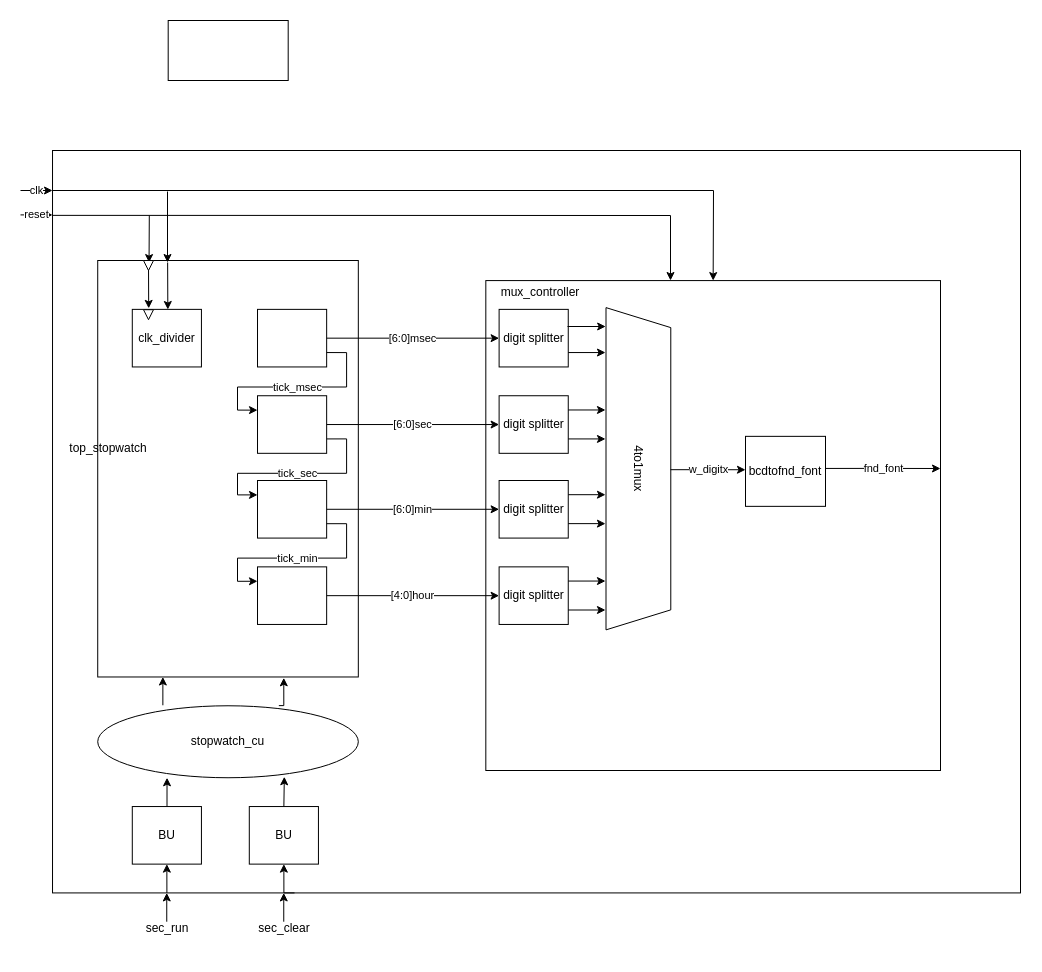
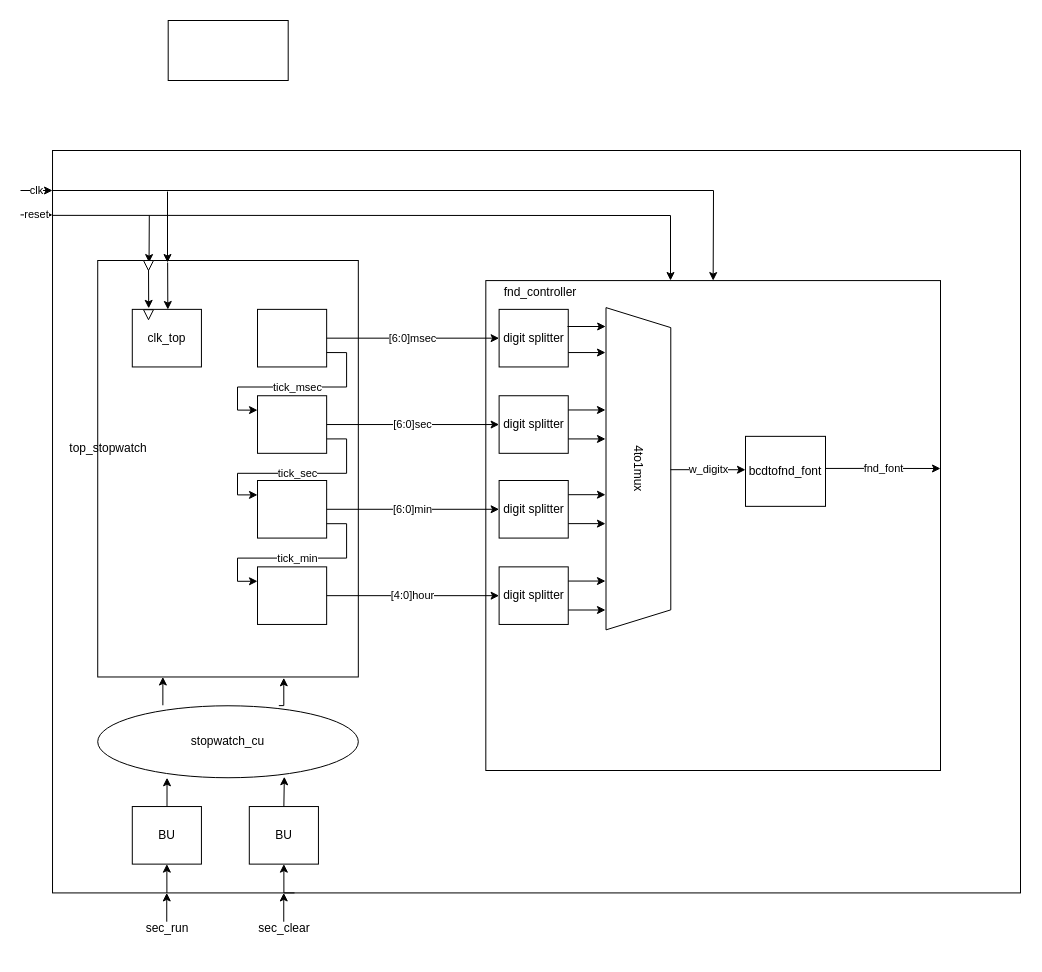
(541, 293) -> (541, 293)
(167, 339) -> (167, 339)
